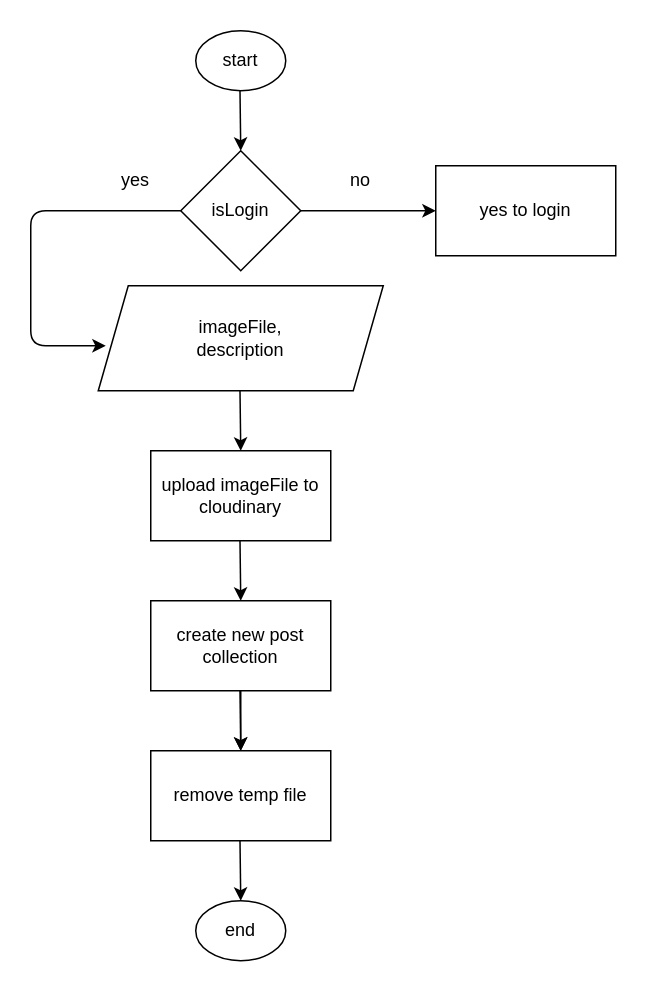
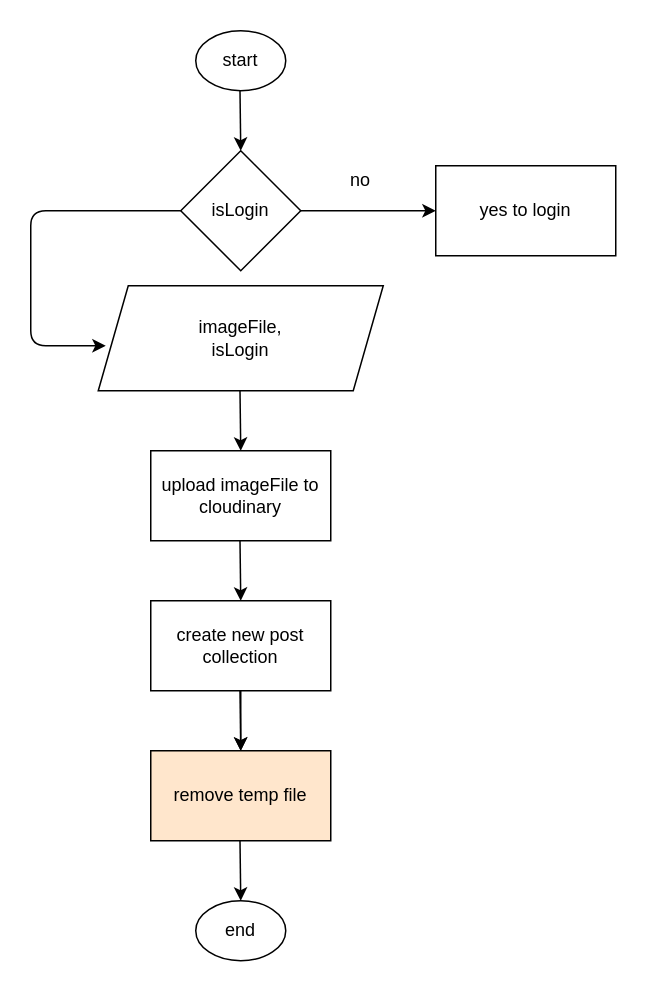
(136, 181) -> none
(241, 338) -> (241, 338)
(241, 796) -> (241, 796)
